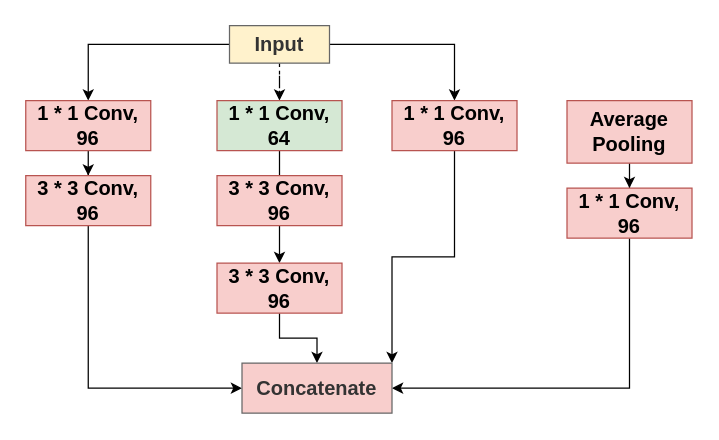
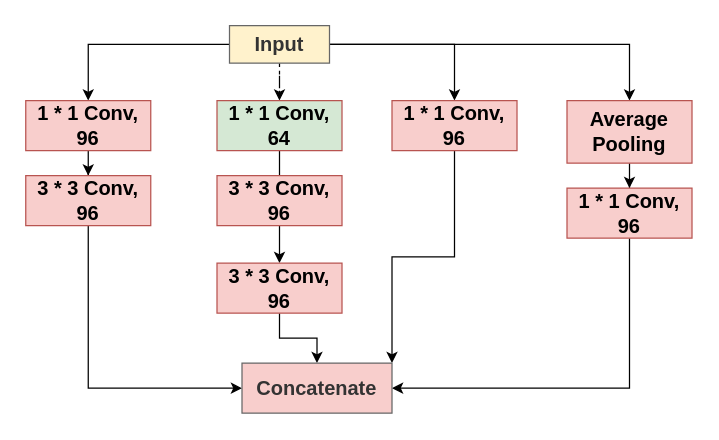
none -> (567, 44)
